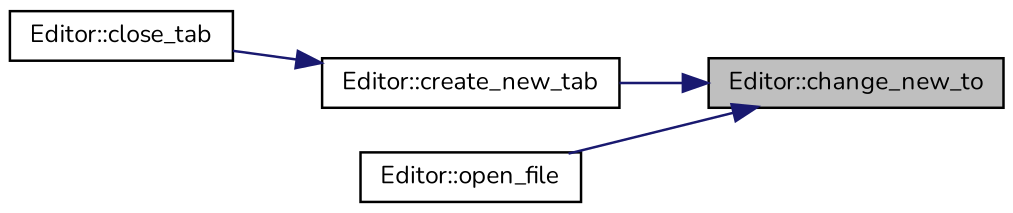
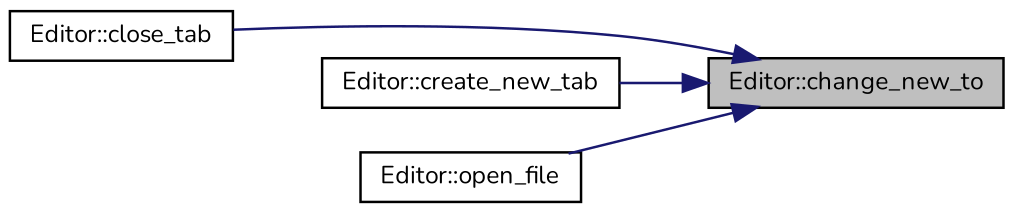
(265, 55) -> (485, 28)
